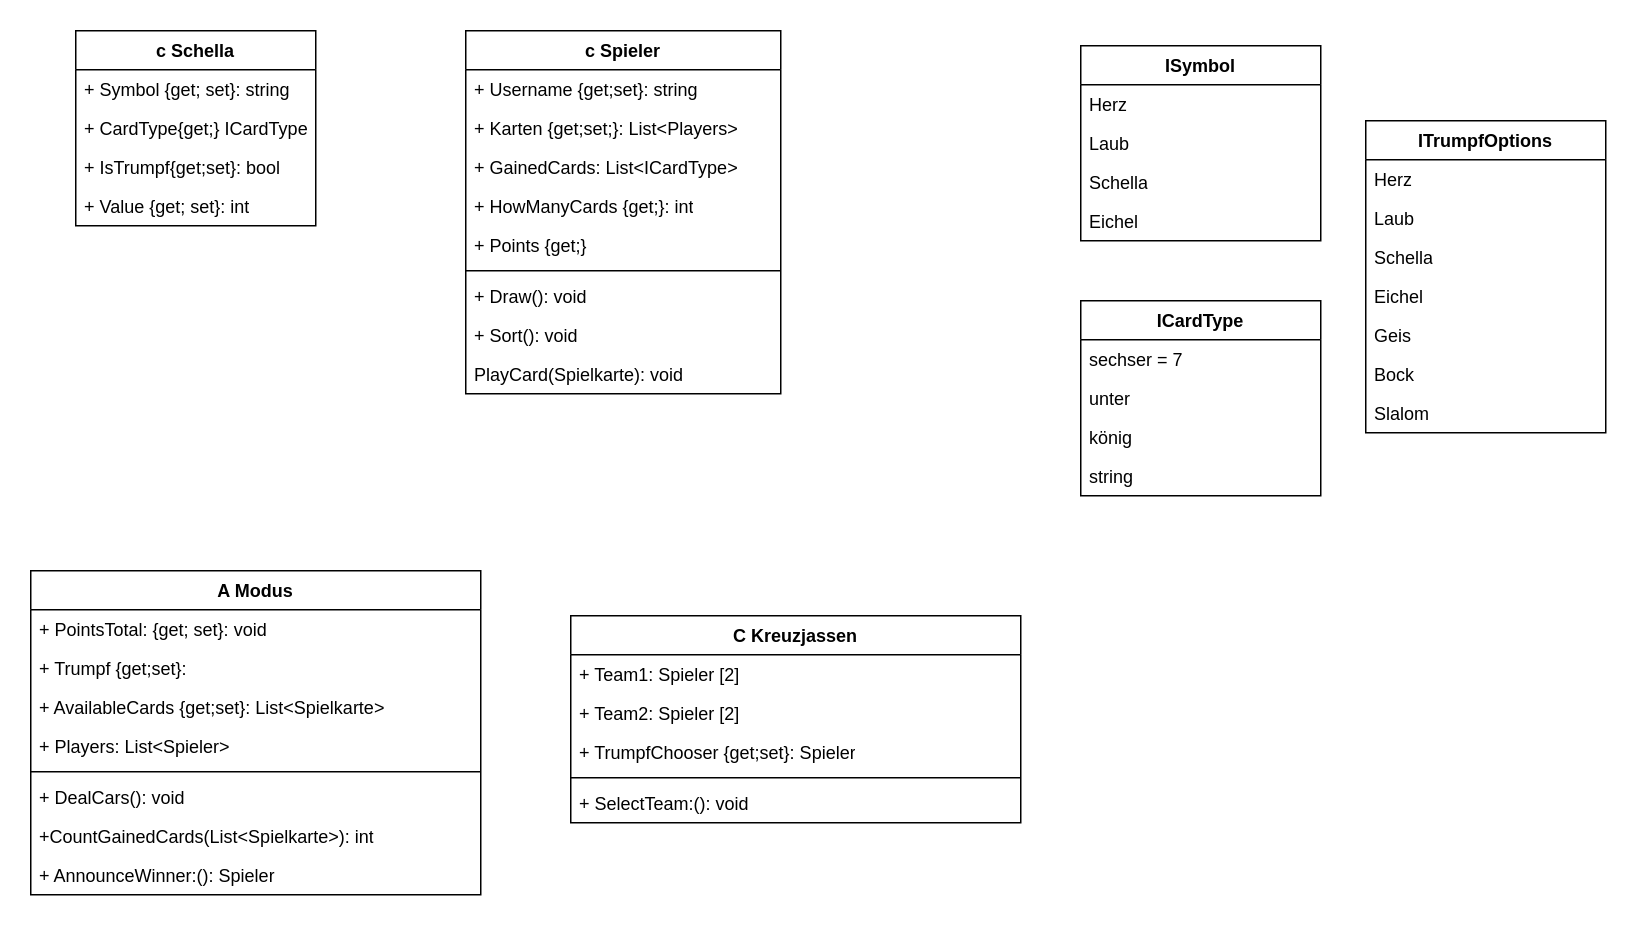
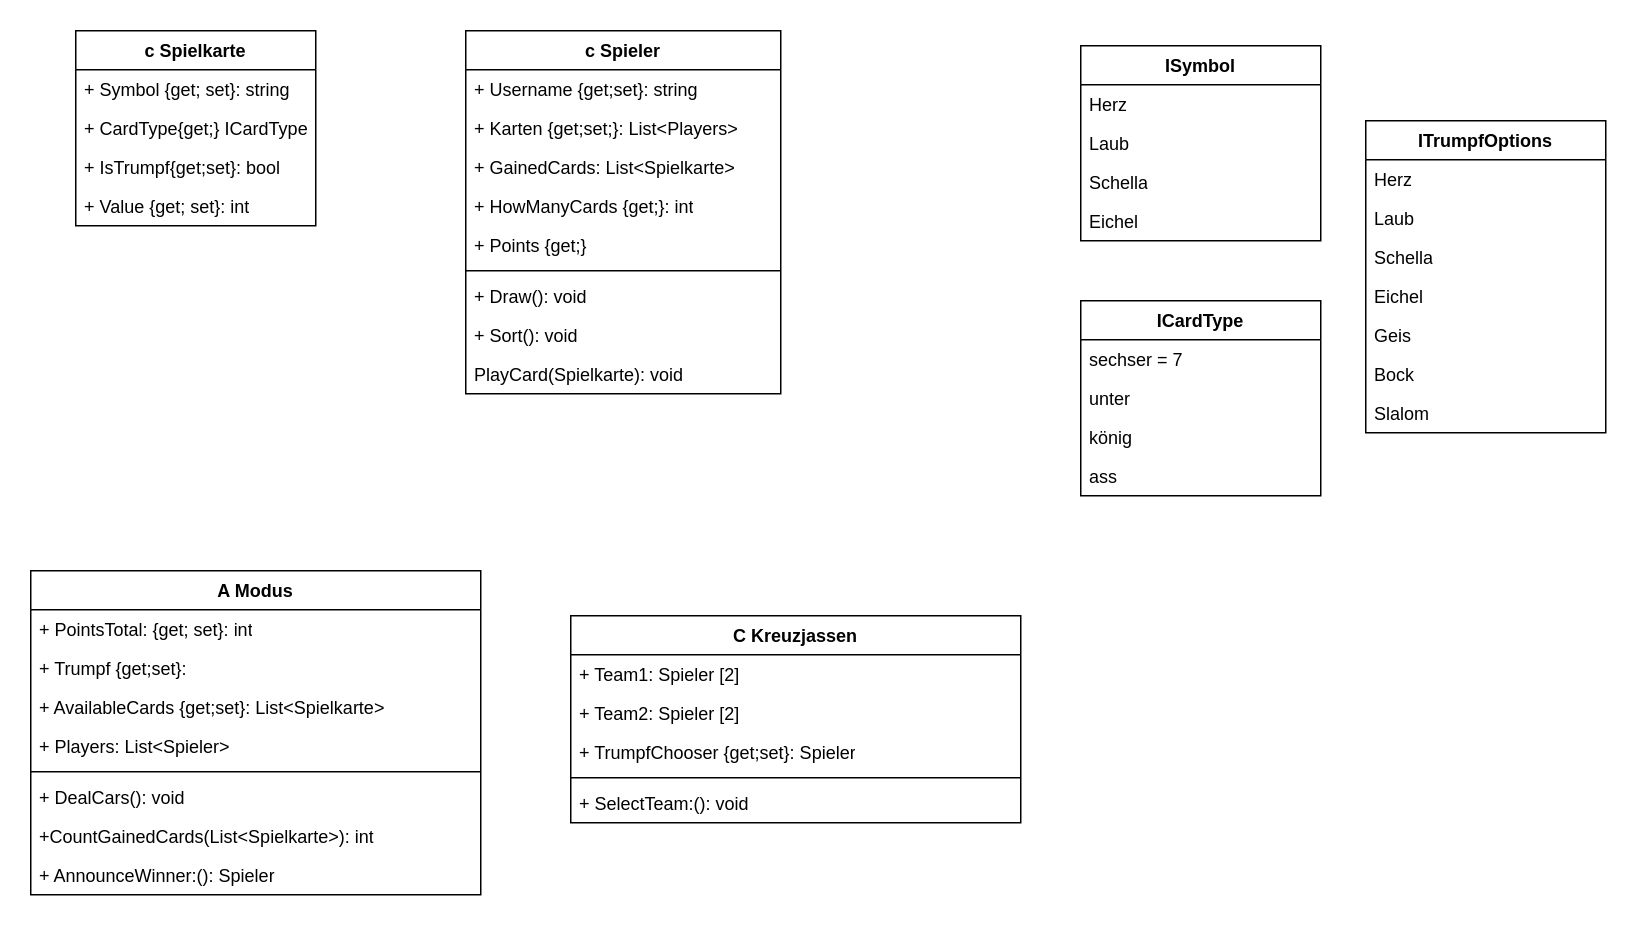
(196, 52) -> (196, 52)
(614, 169) -> (615, 169)
(1118, 478) -> (1105, 478)
(173, 631) -> (168, 631)
